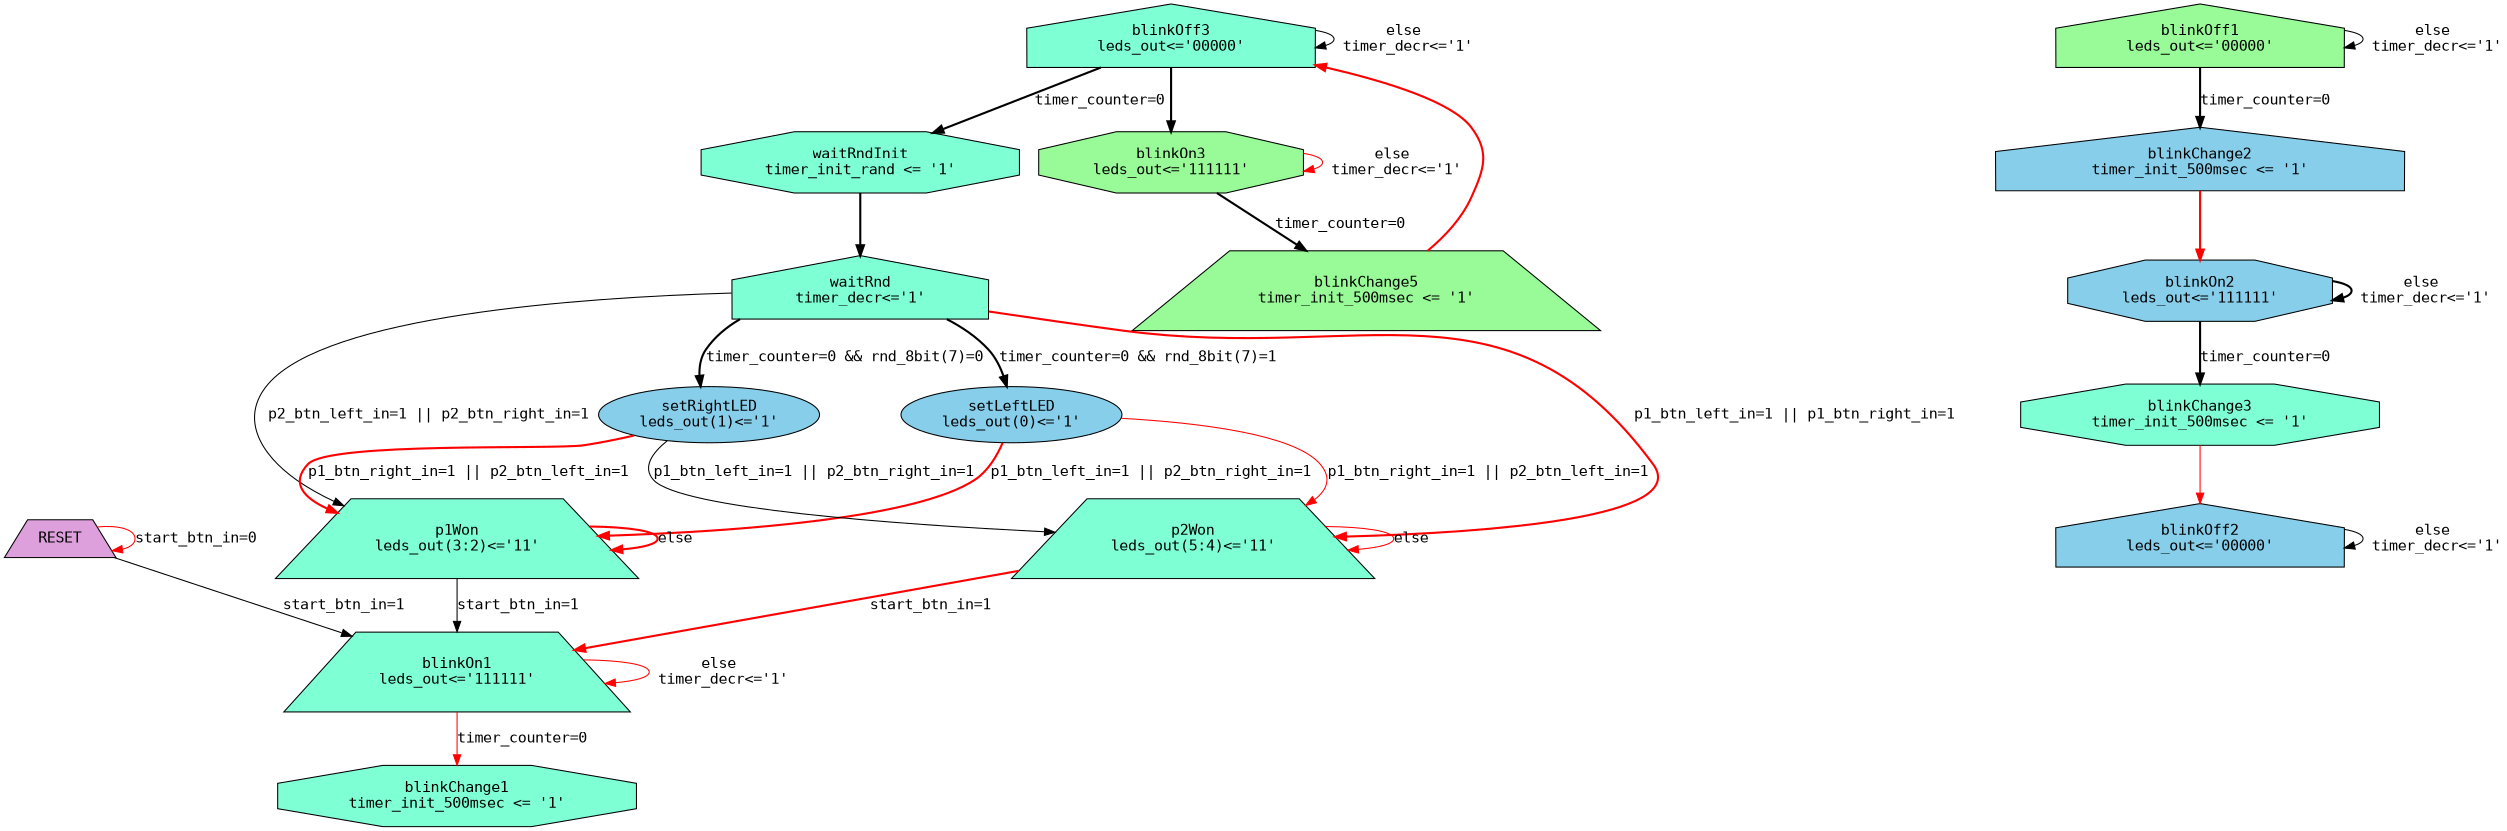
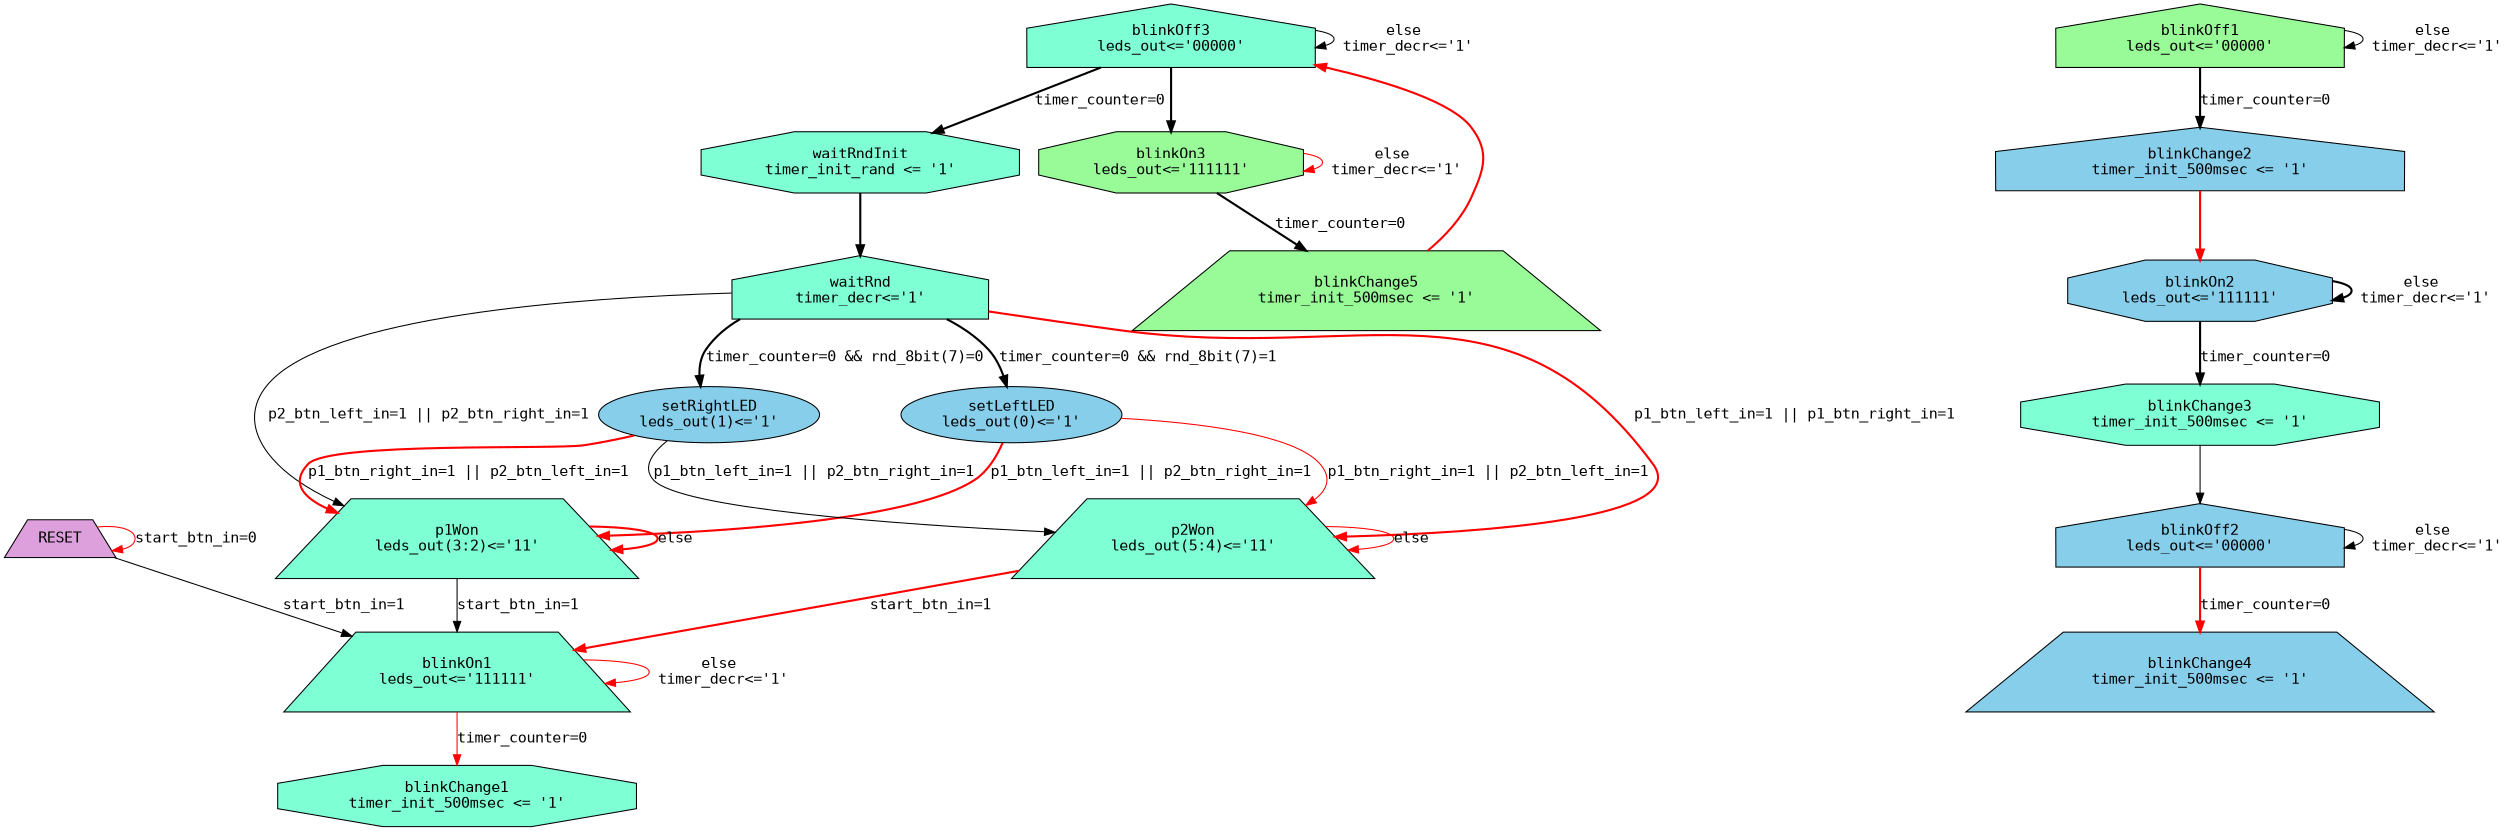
(2200, 469) -> (2200, 469)
none -> (2200, 672)
